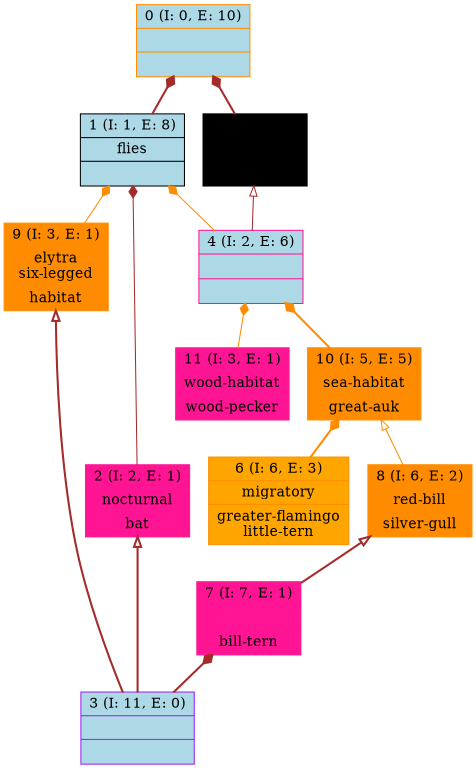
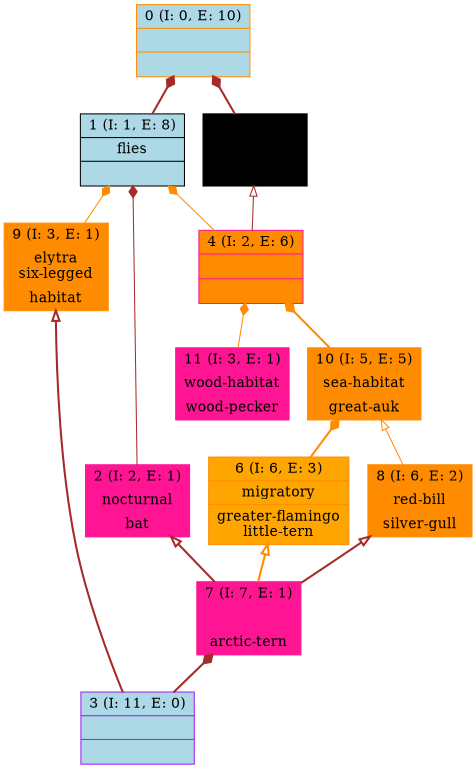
(251, 267) -> (251, 267)
none -> (262, 568)
(138, 620) -> (197, 563)
(249, 642) -> (249, 642)
